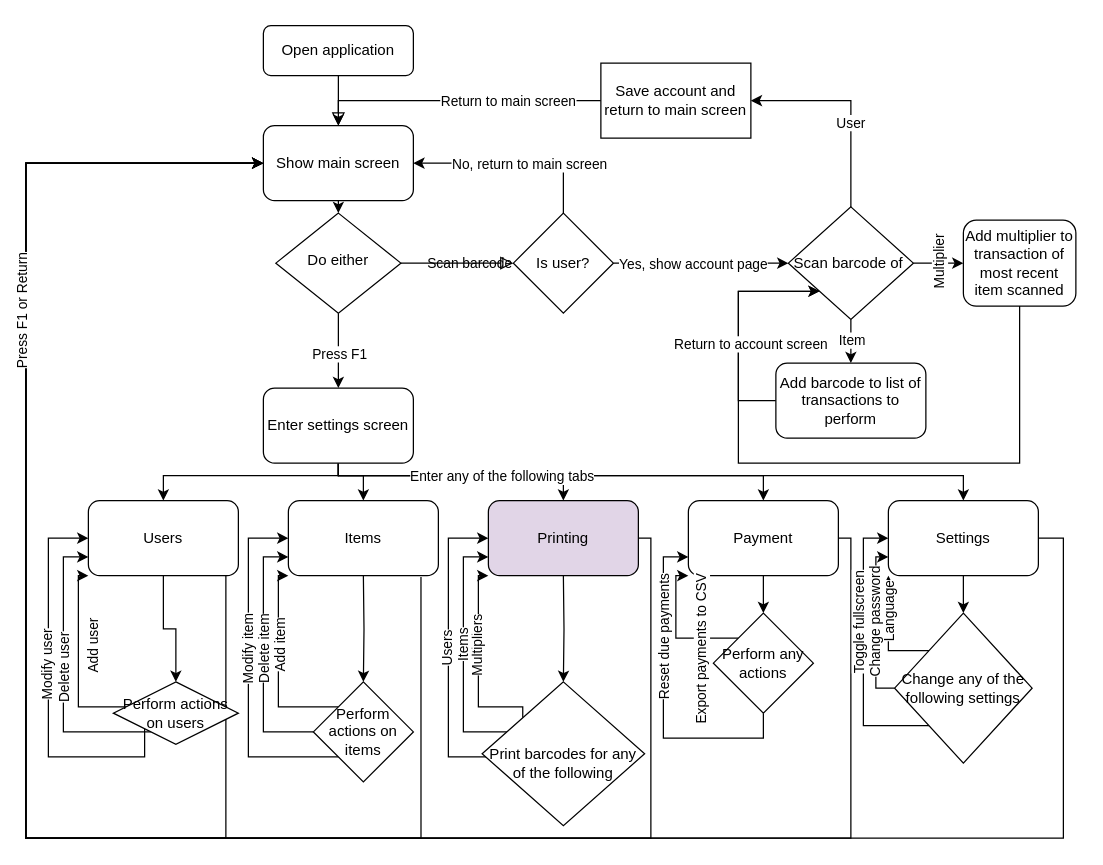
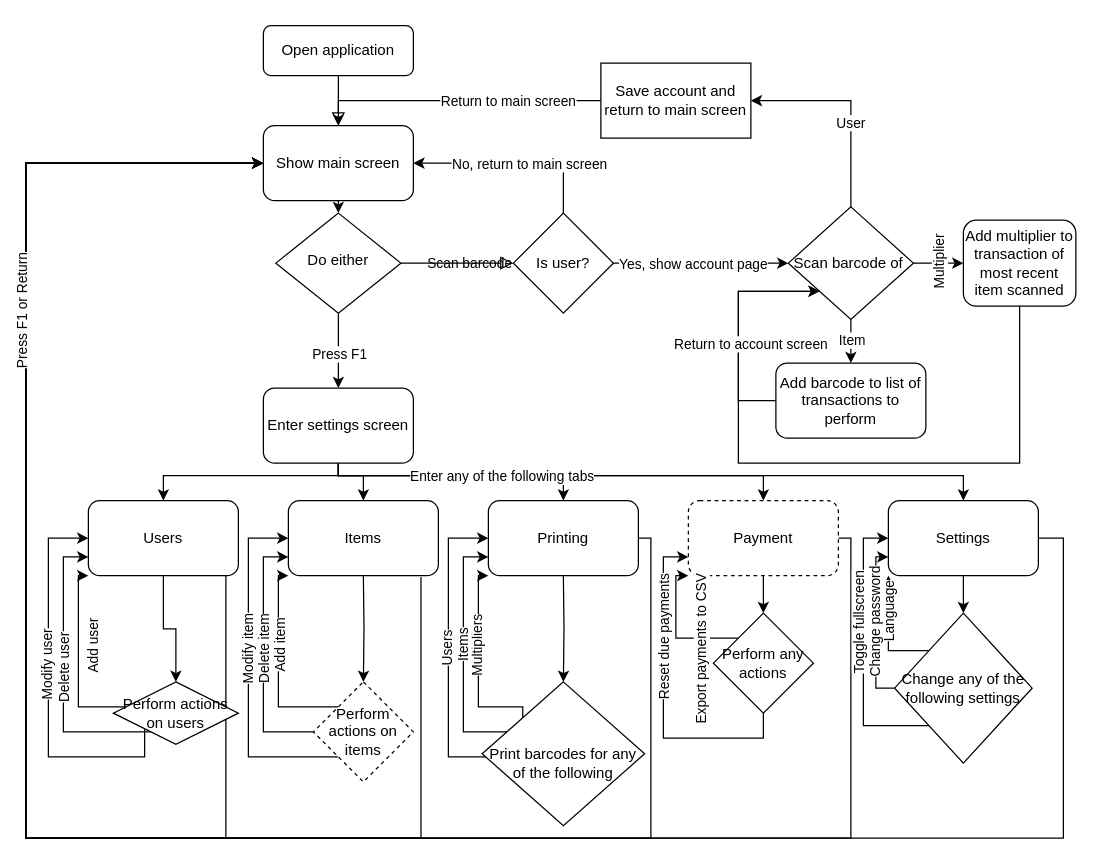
(563, 538) -> (563, 538)
(763, 538) -> (763, 538)
(363, 732) -> (363, 732)
